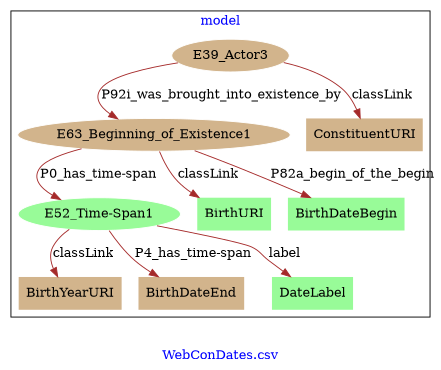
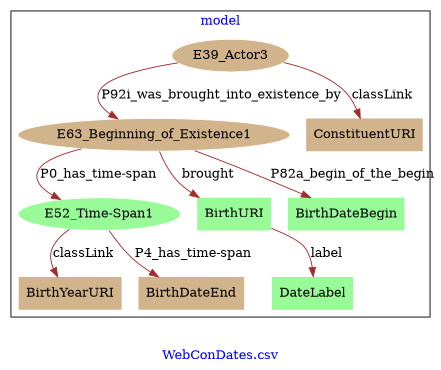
(208, 174) -> (208, 174)
(224, 240) -> (298, 242)
